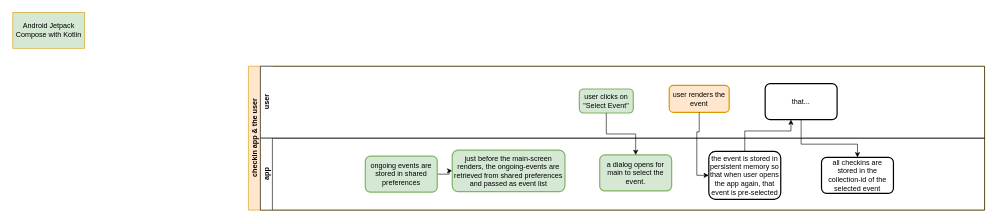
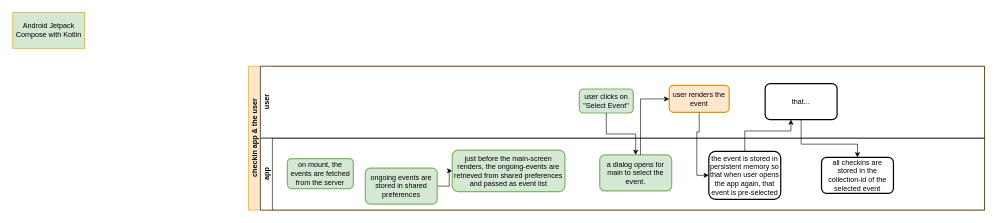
none -> (641, 127)
none -> (320, 174)
(401, 174) -> (401, 186)
